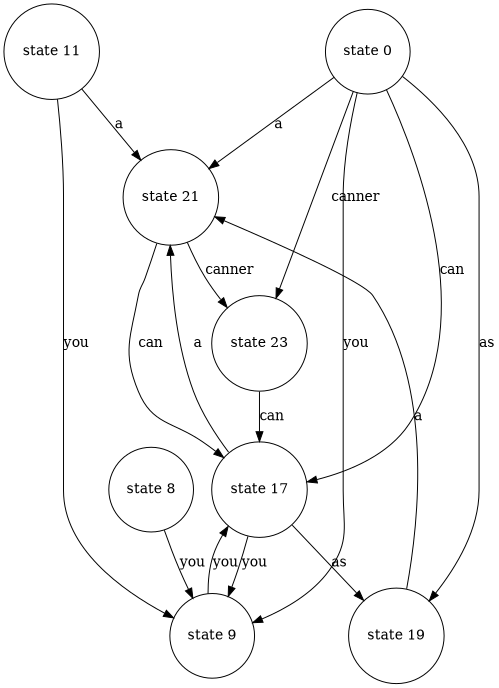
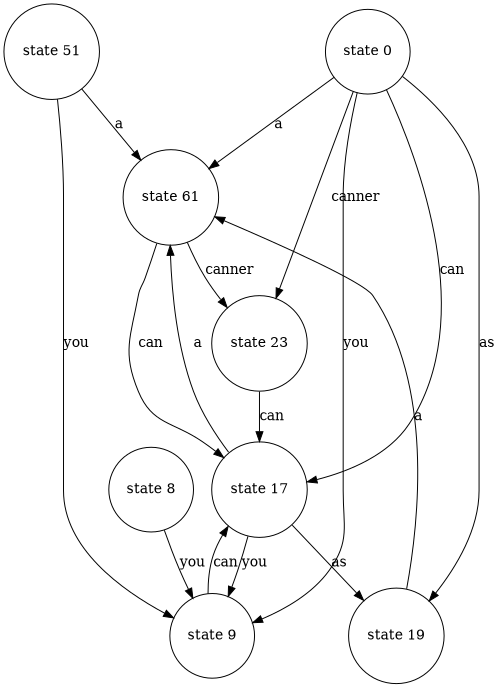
(52, 52) -> (52, 52)
(171, 197) -> (171, 197)
(226, 563) -> (226, 563)
